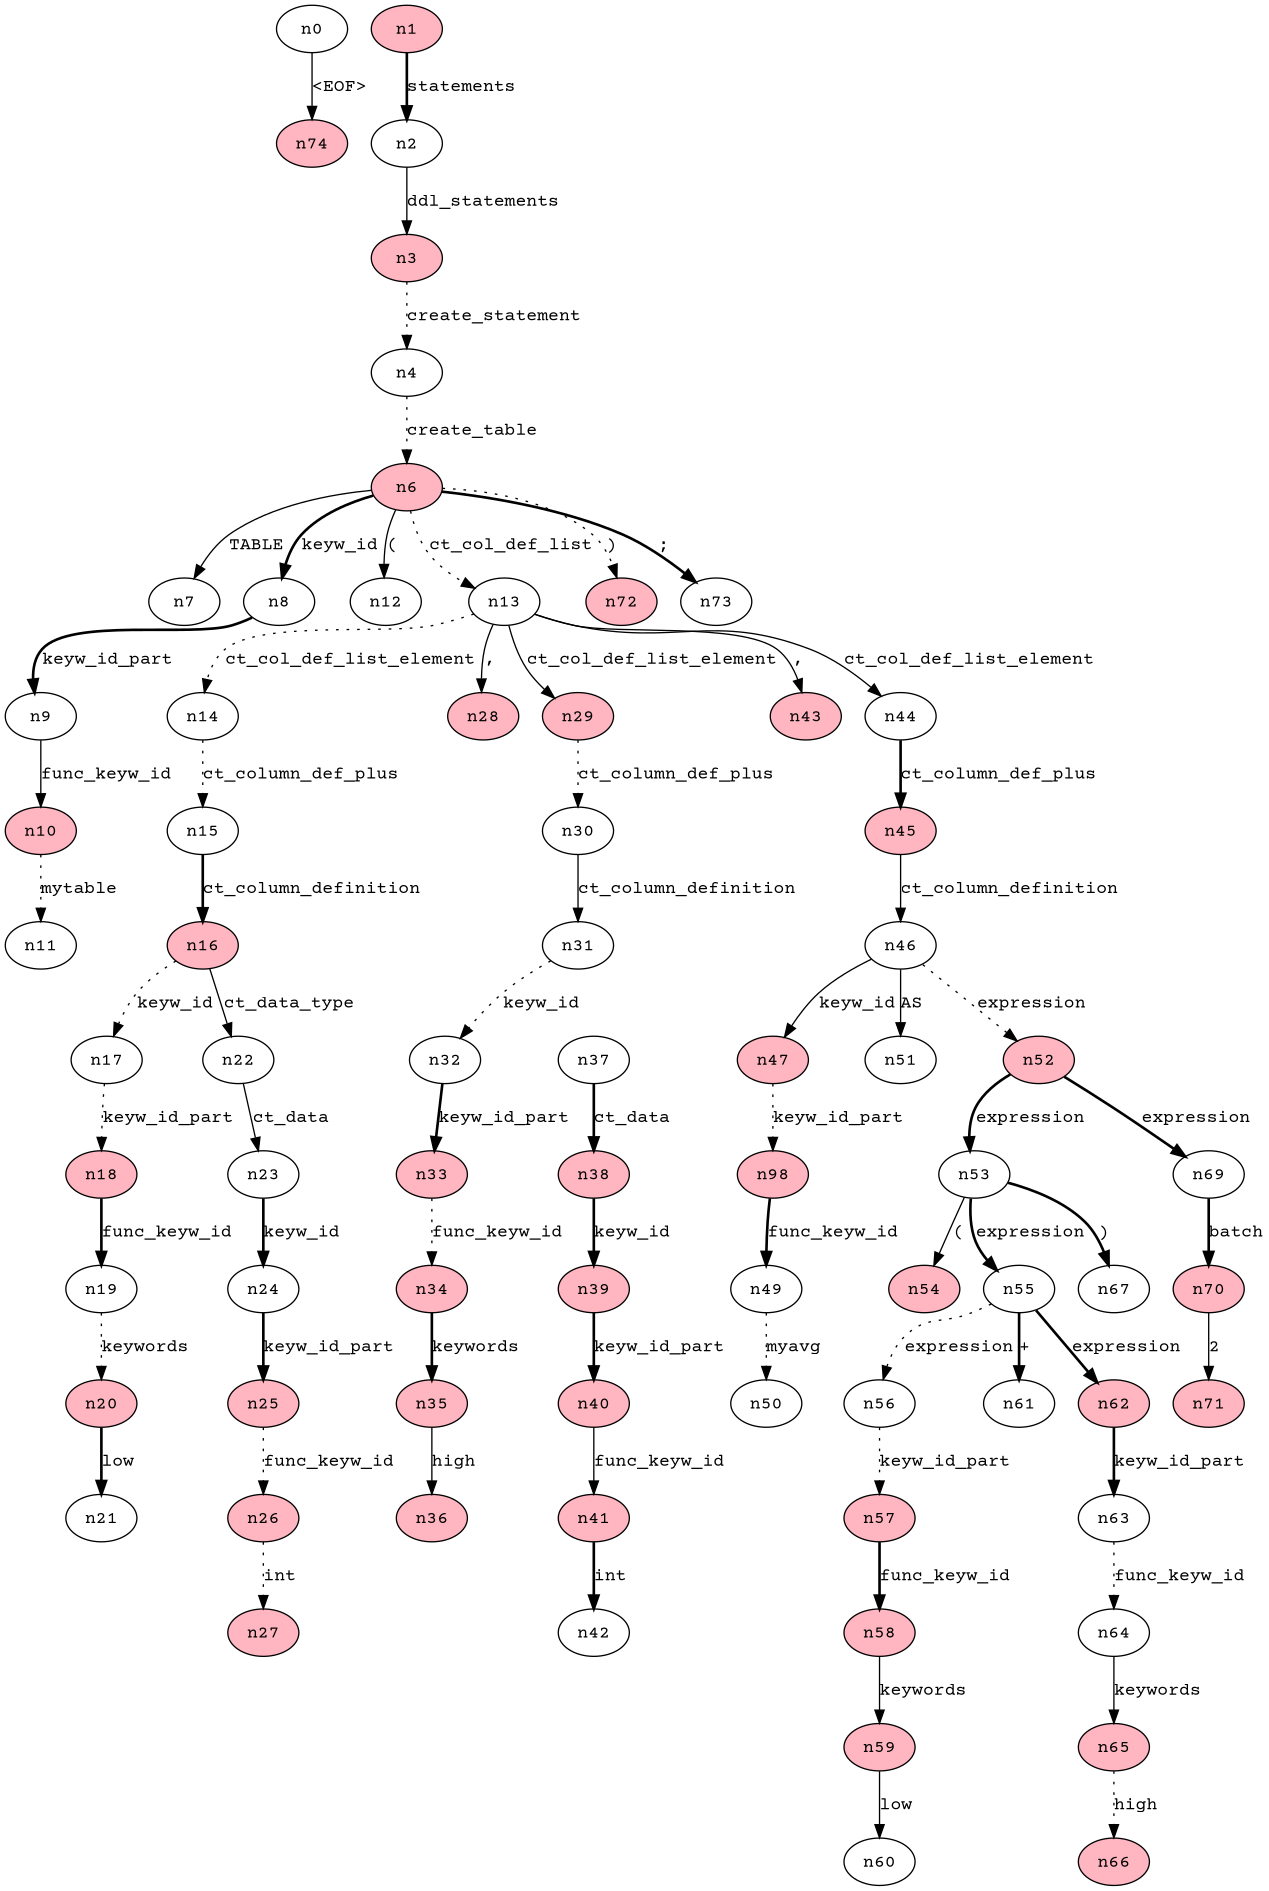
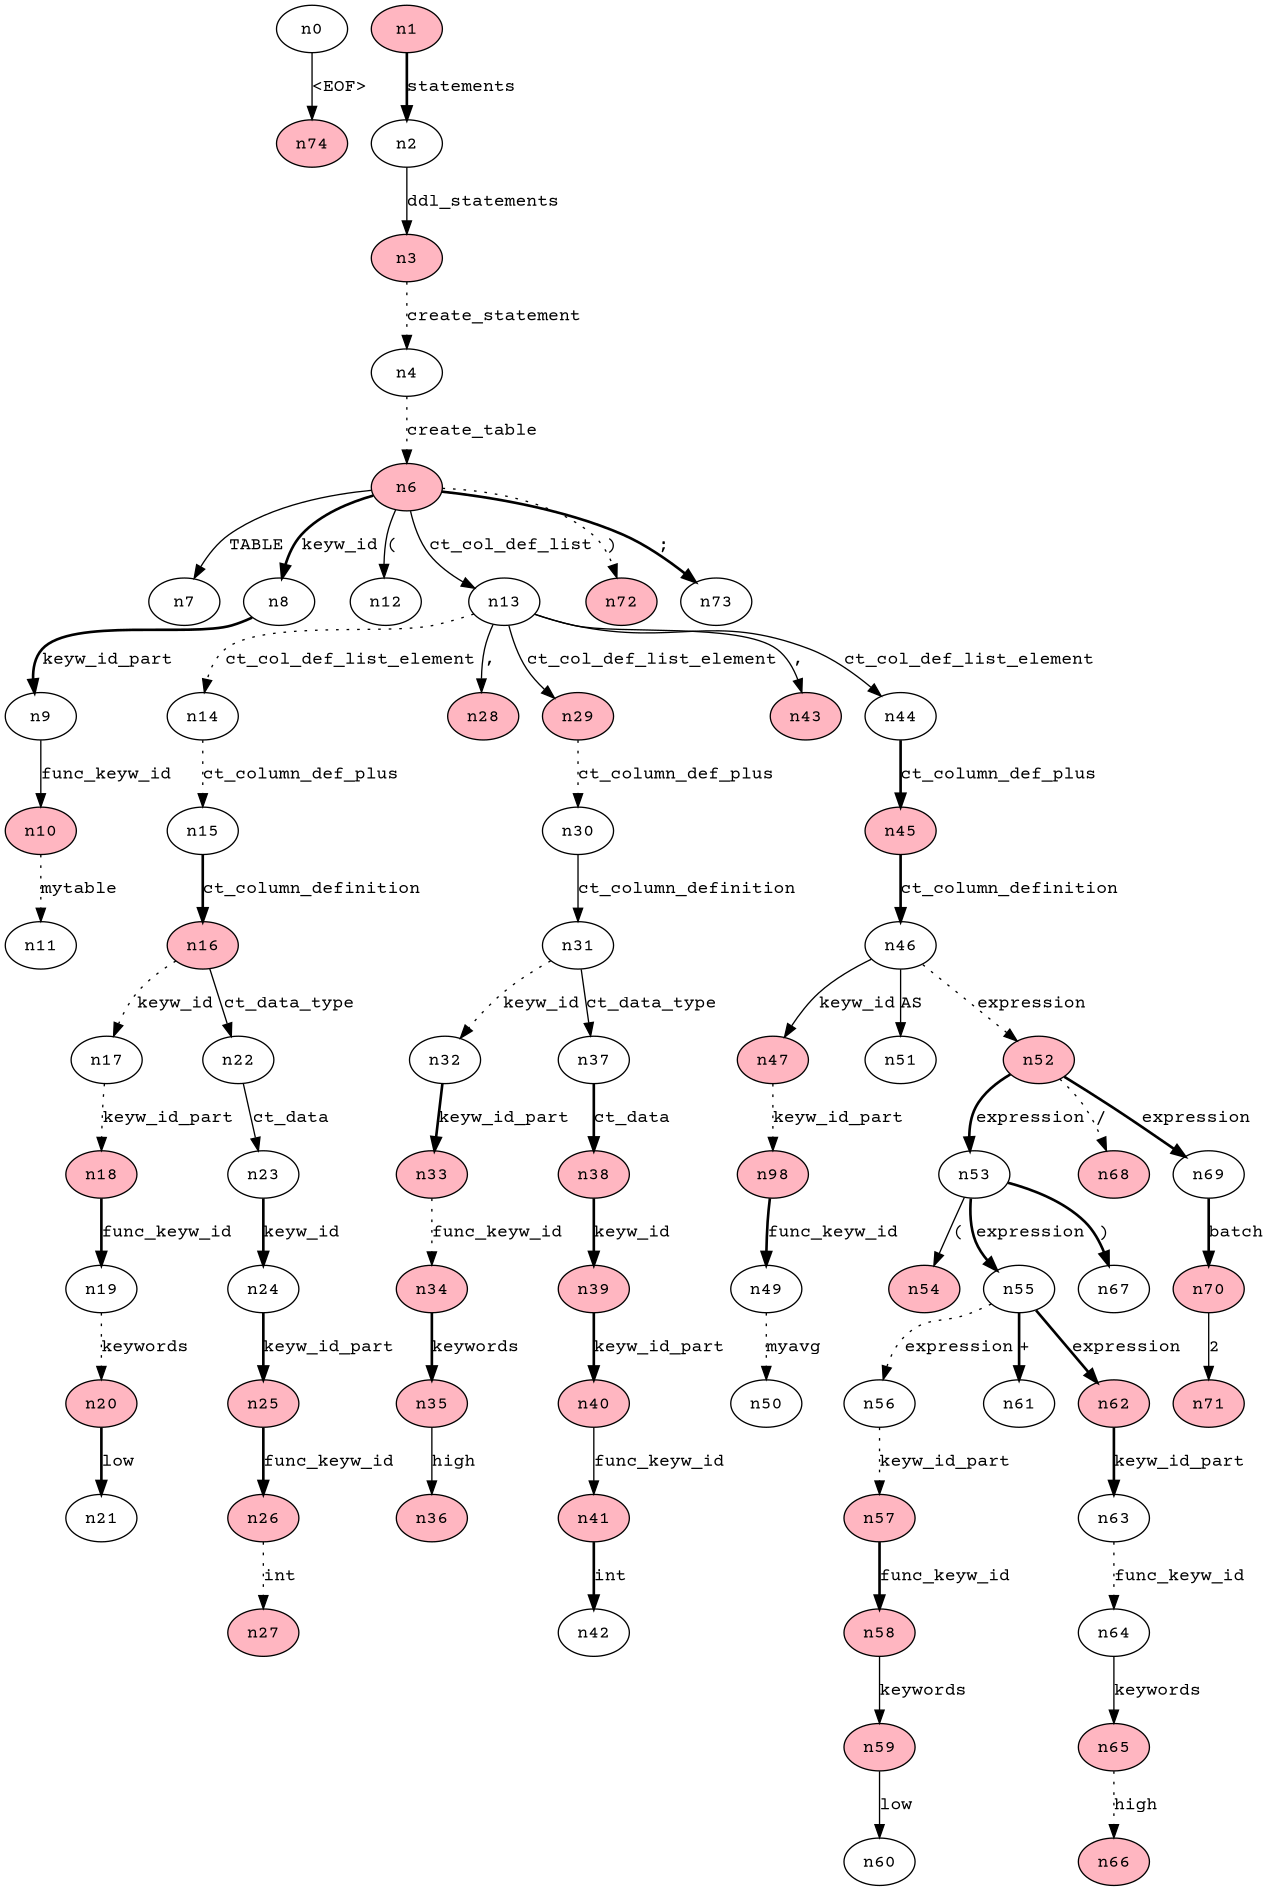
(428, 553) -> (428, 553)
(901, 881) -> (901, 881)
none -> (585, 996)
none -> (1114, 1174)
(263, 1454) -> (263, 1454)
